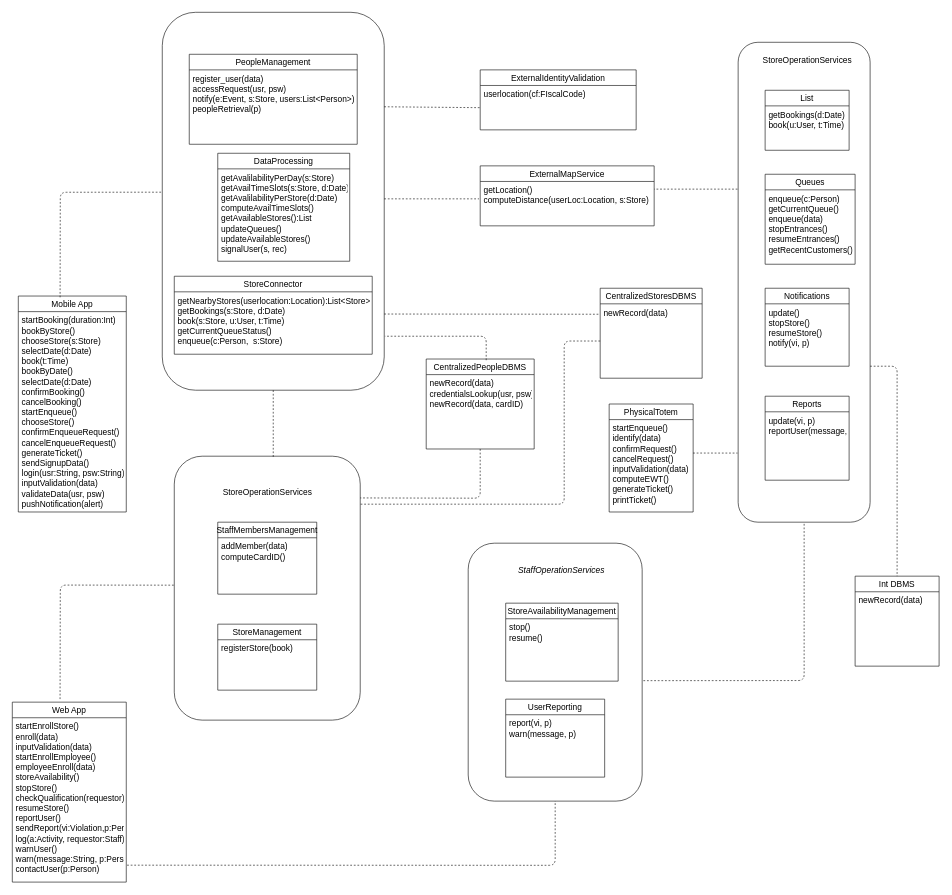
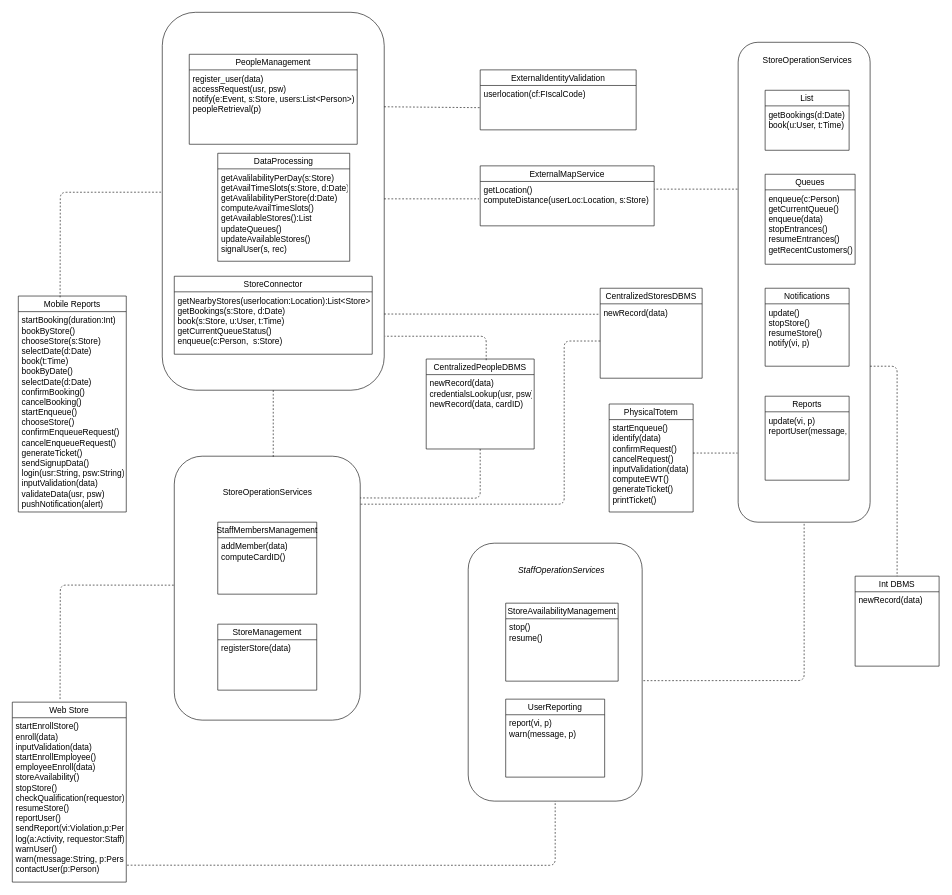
(72, 304) -> (72, 304)
(265, 649) -> (265, 649)
(69, 711) -> (69, 711)
